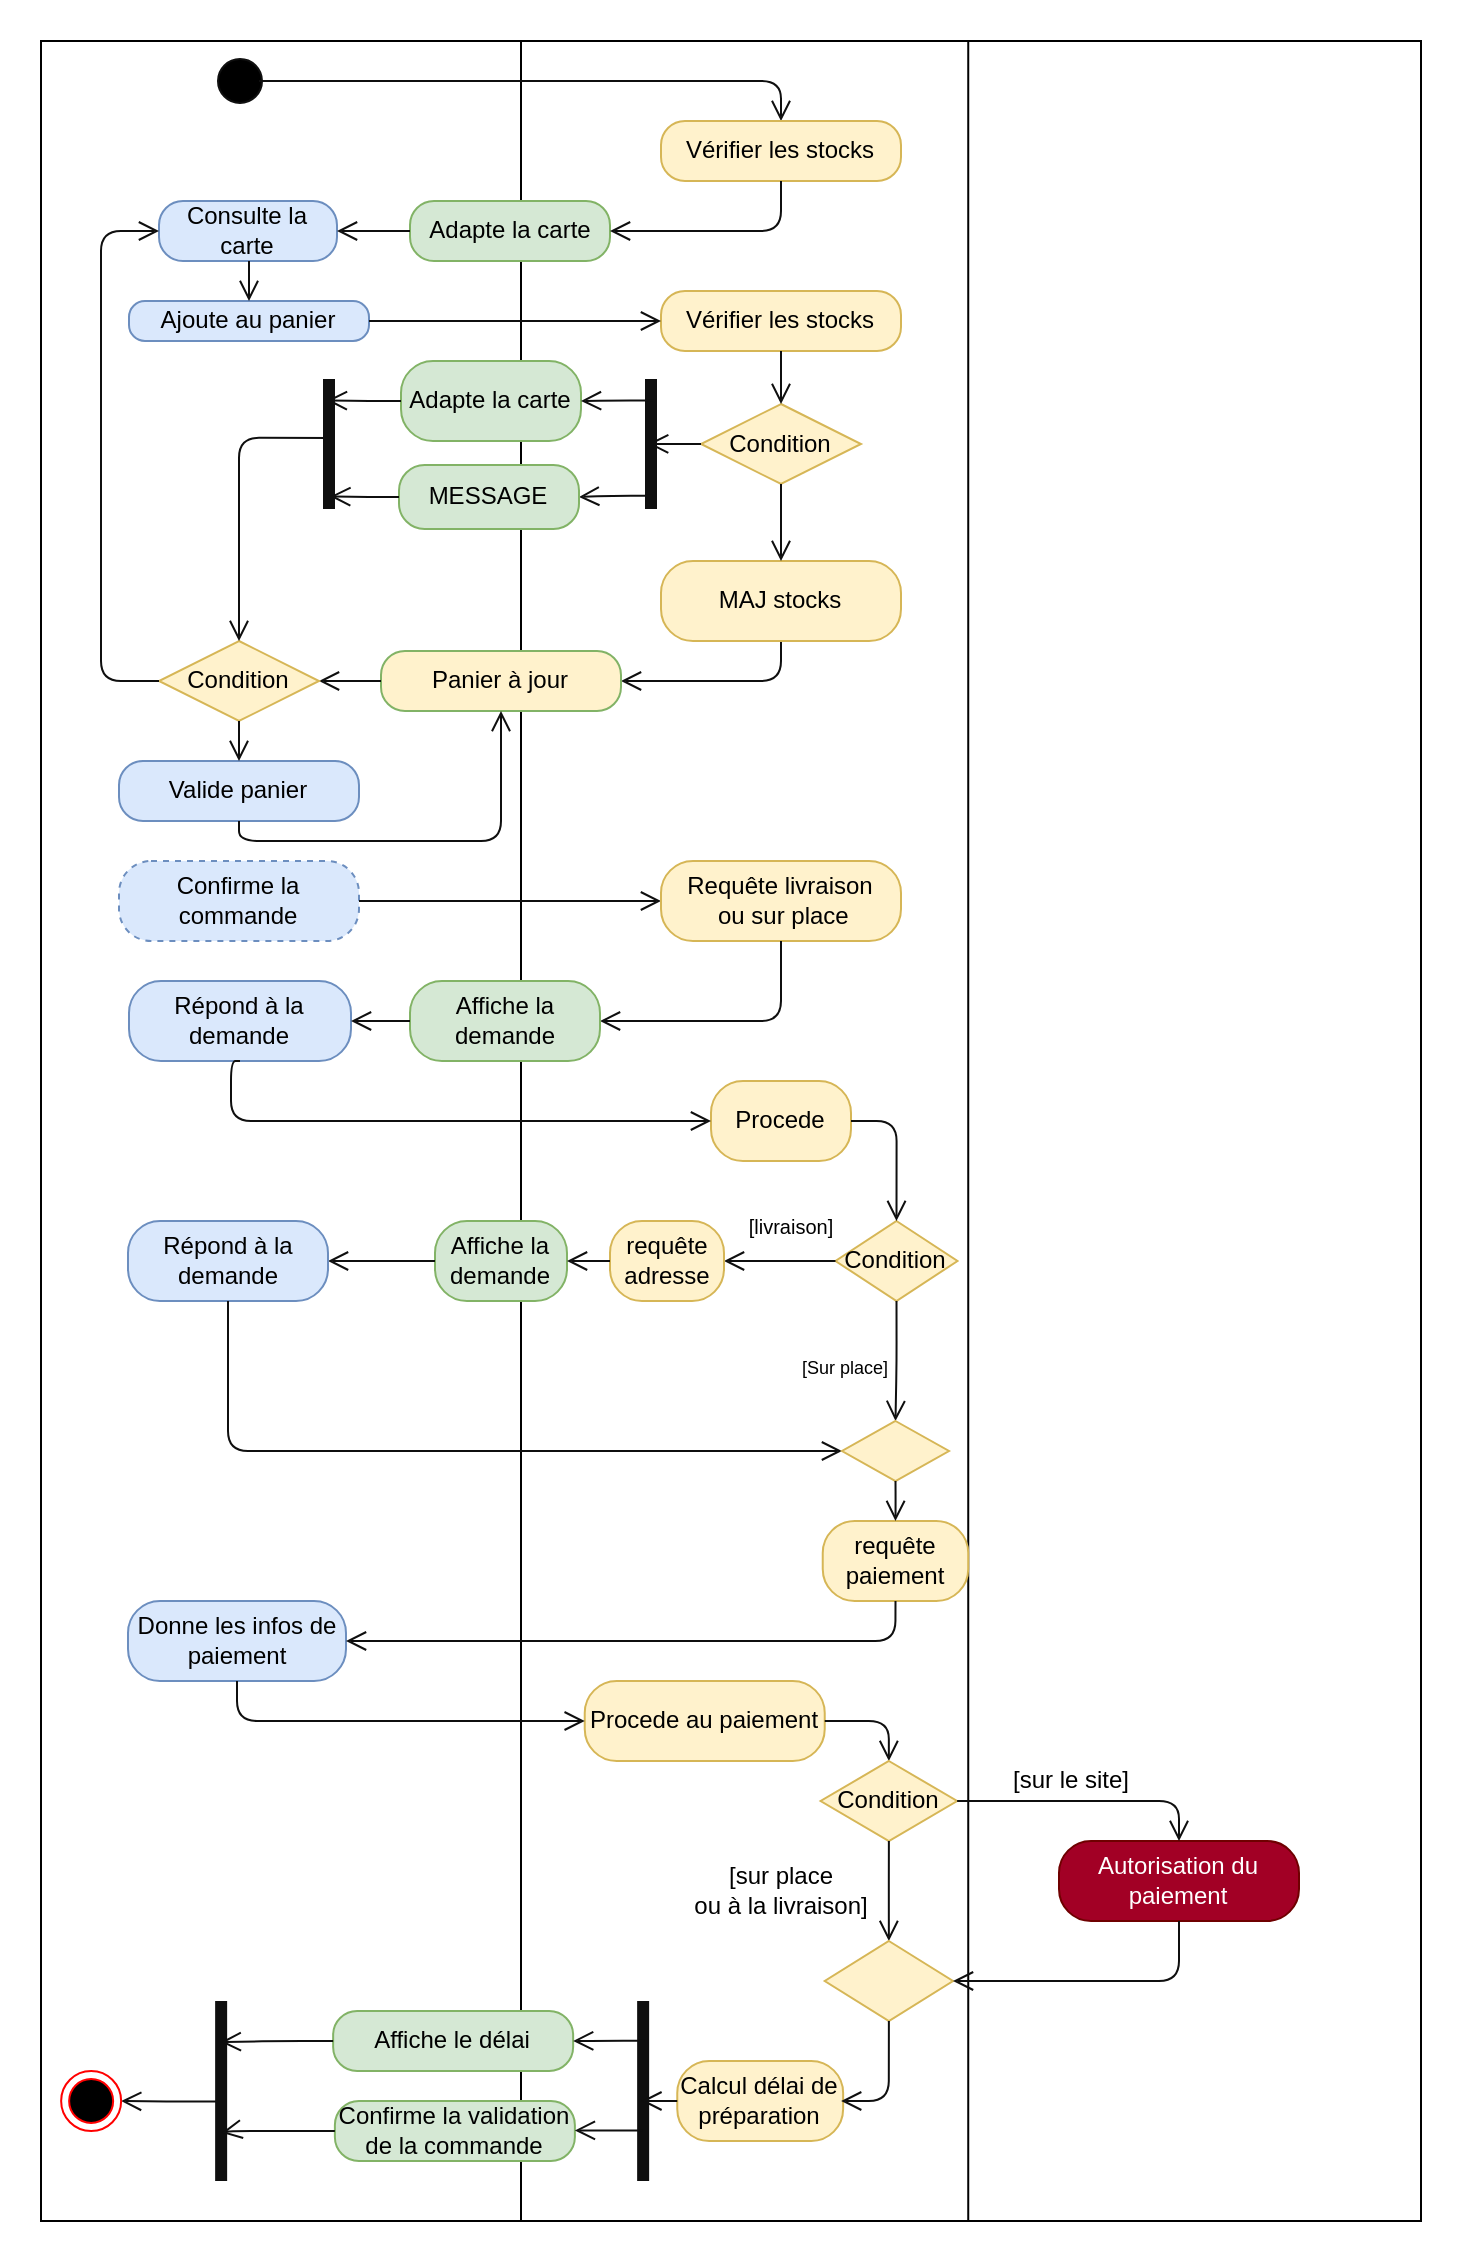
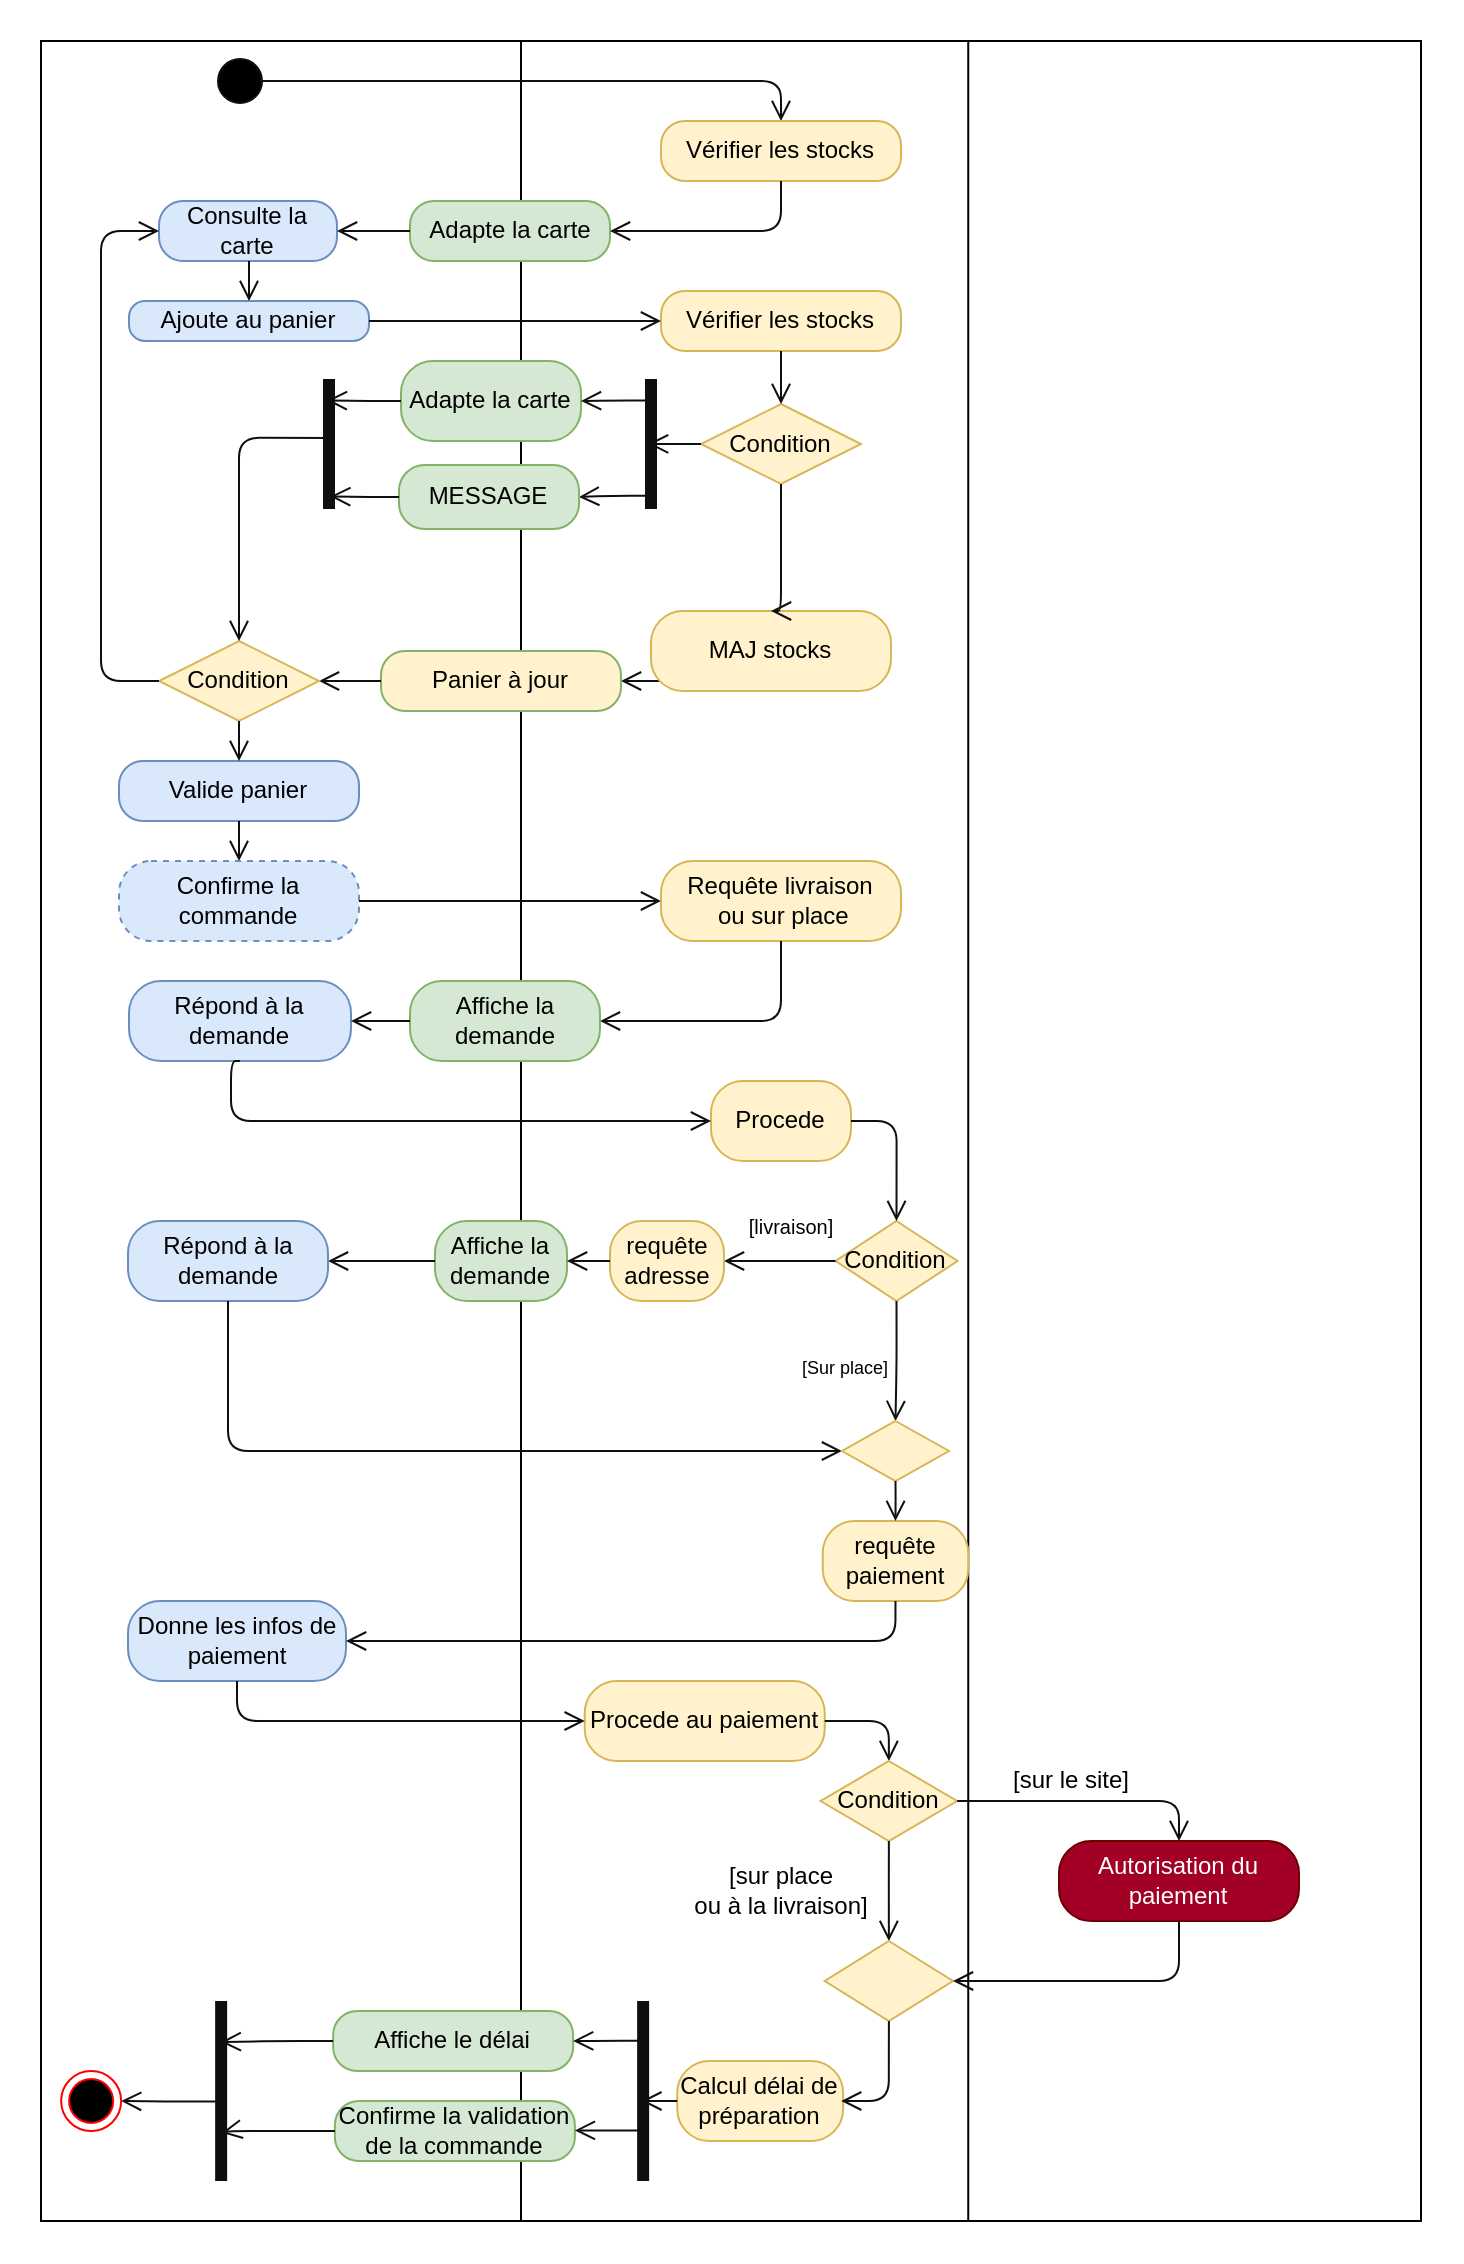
(781, 601) -> (771, 651)
(426, 841) -> (239, 844)
